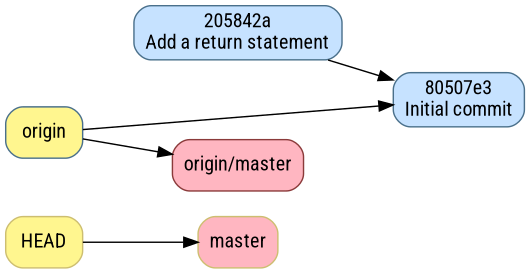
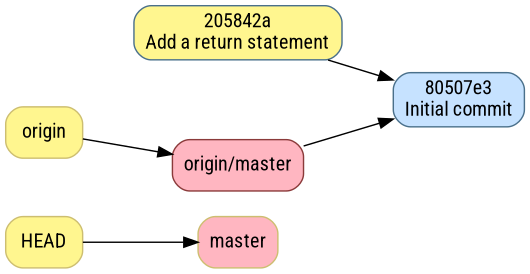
(238, 33) -> (238, 33)
(231, 118) -> (341, 135)
(44, 133) -> (44, 133)
